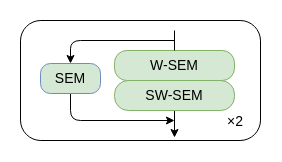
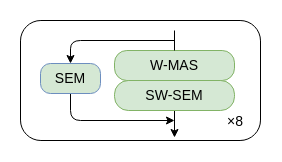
(175, 66) -> (175, 66)
(236, 122) -> (236, 122)
